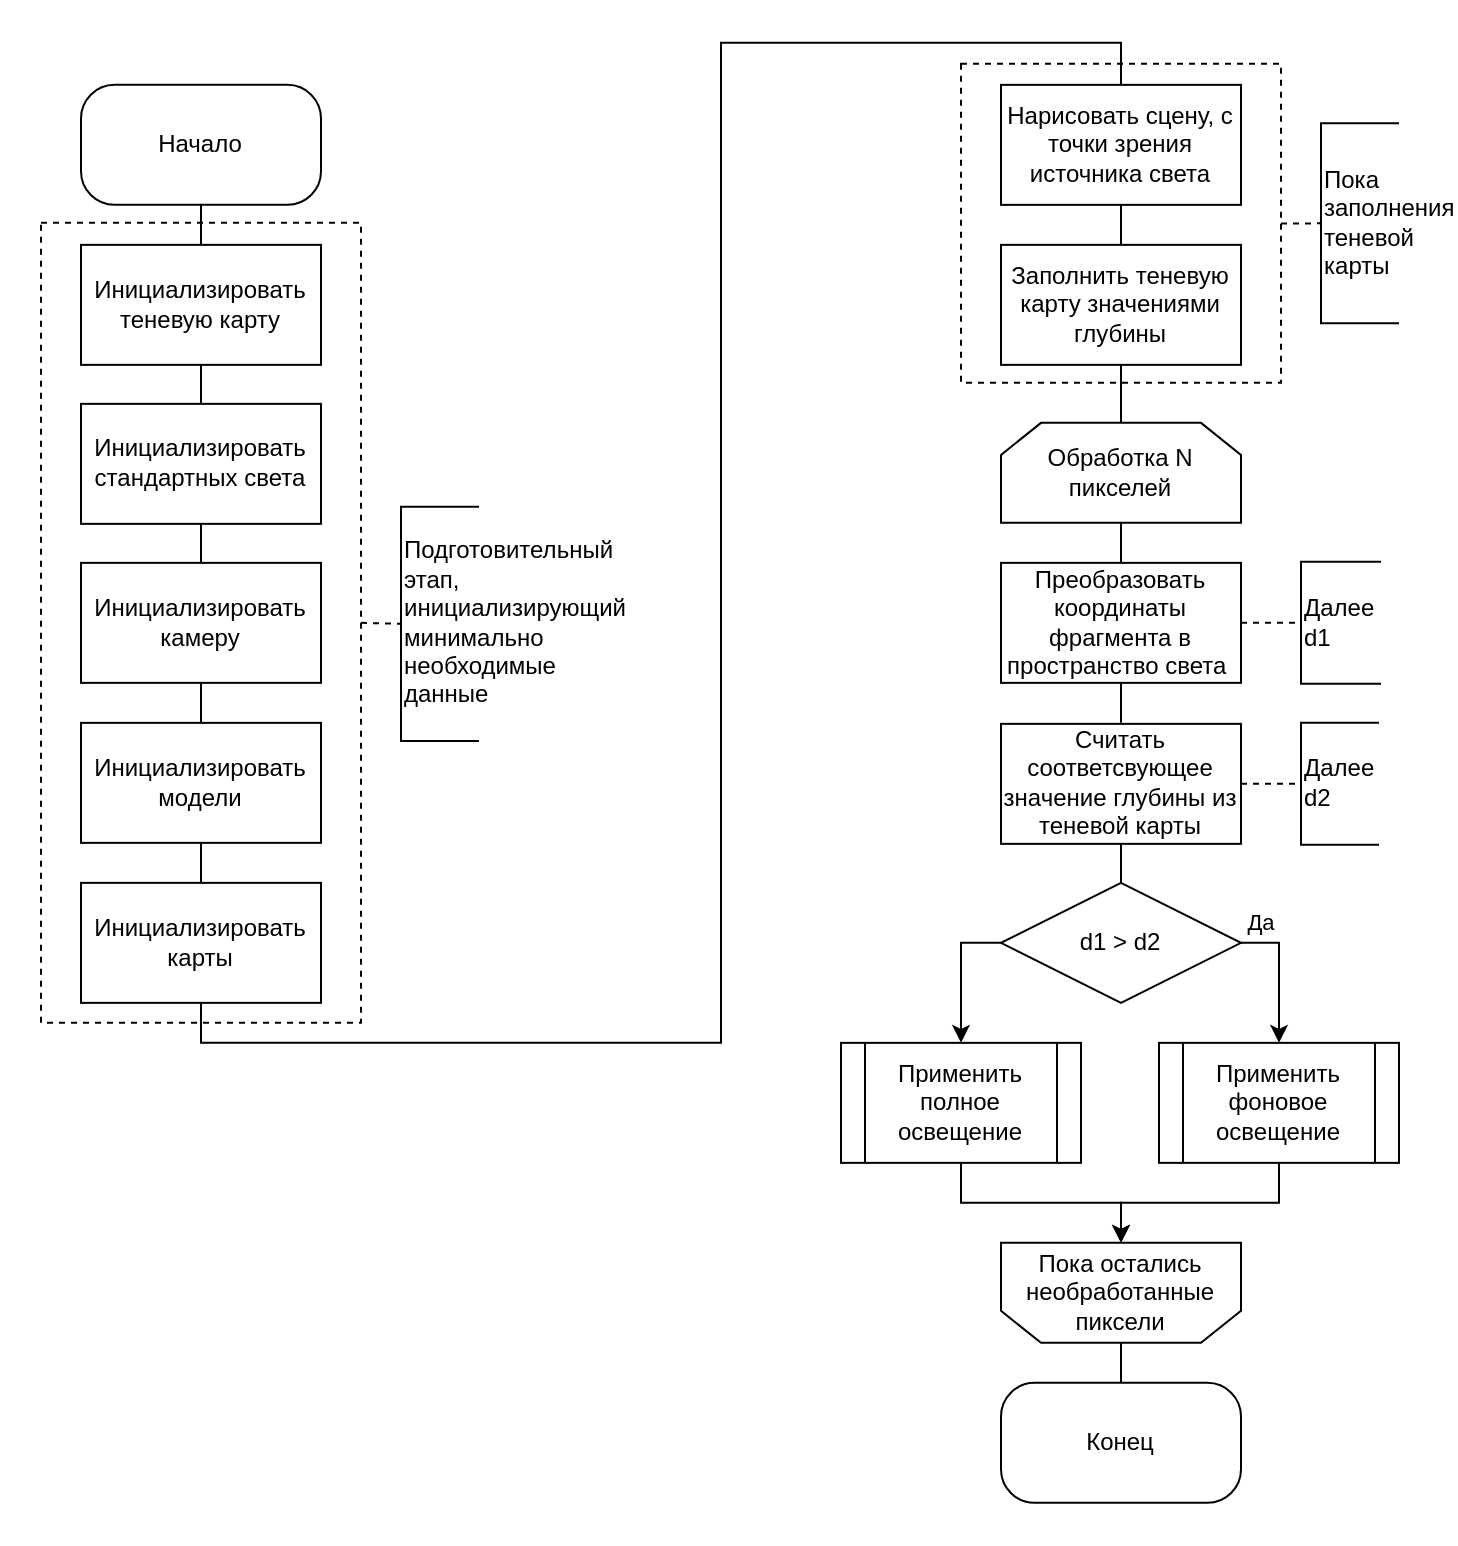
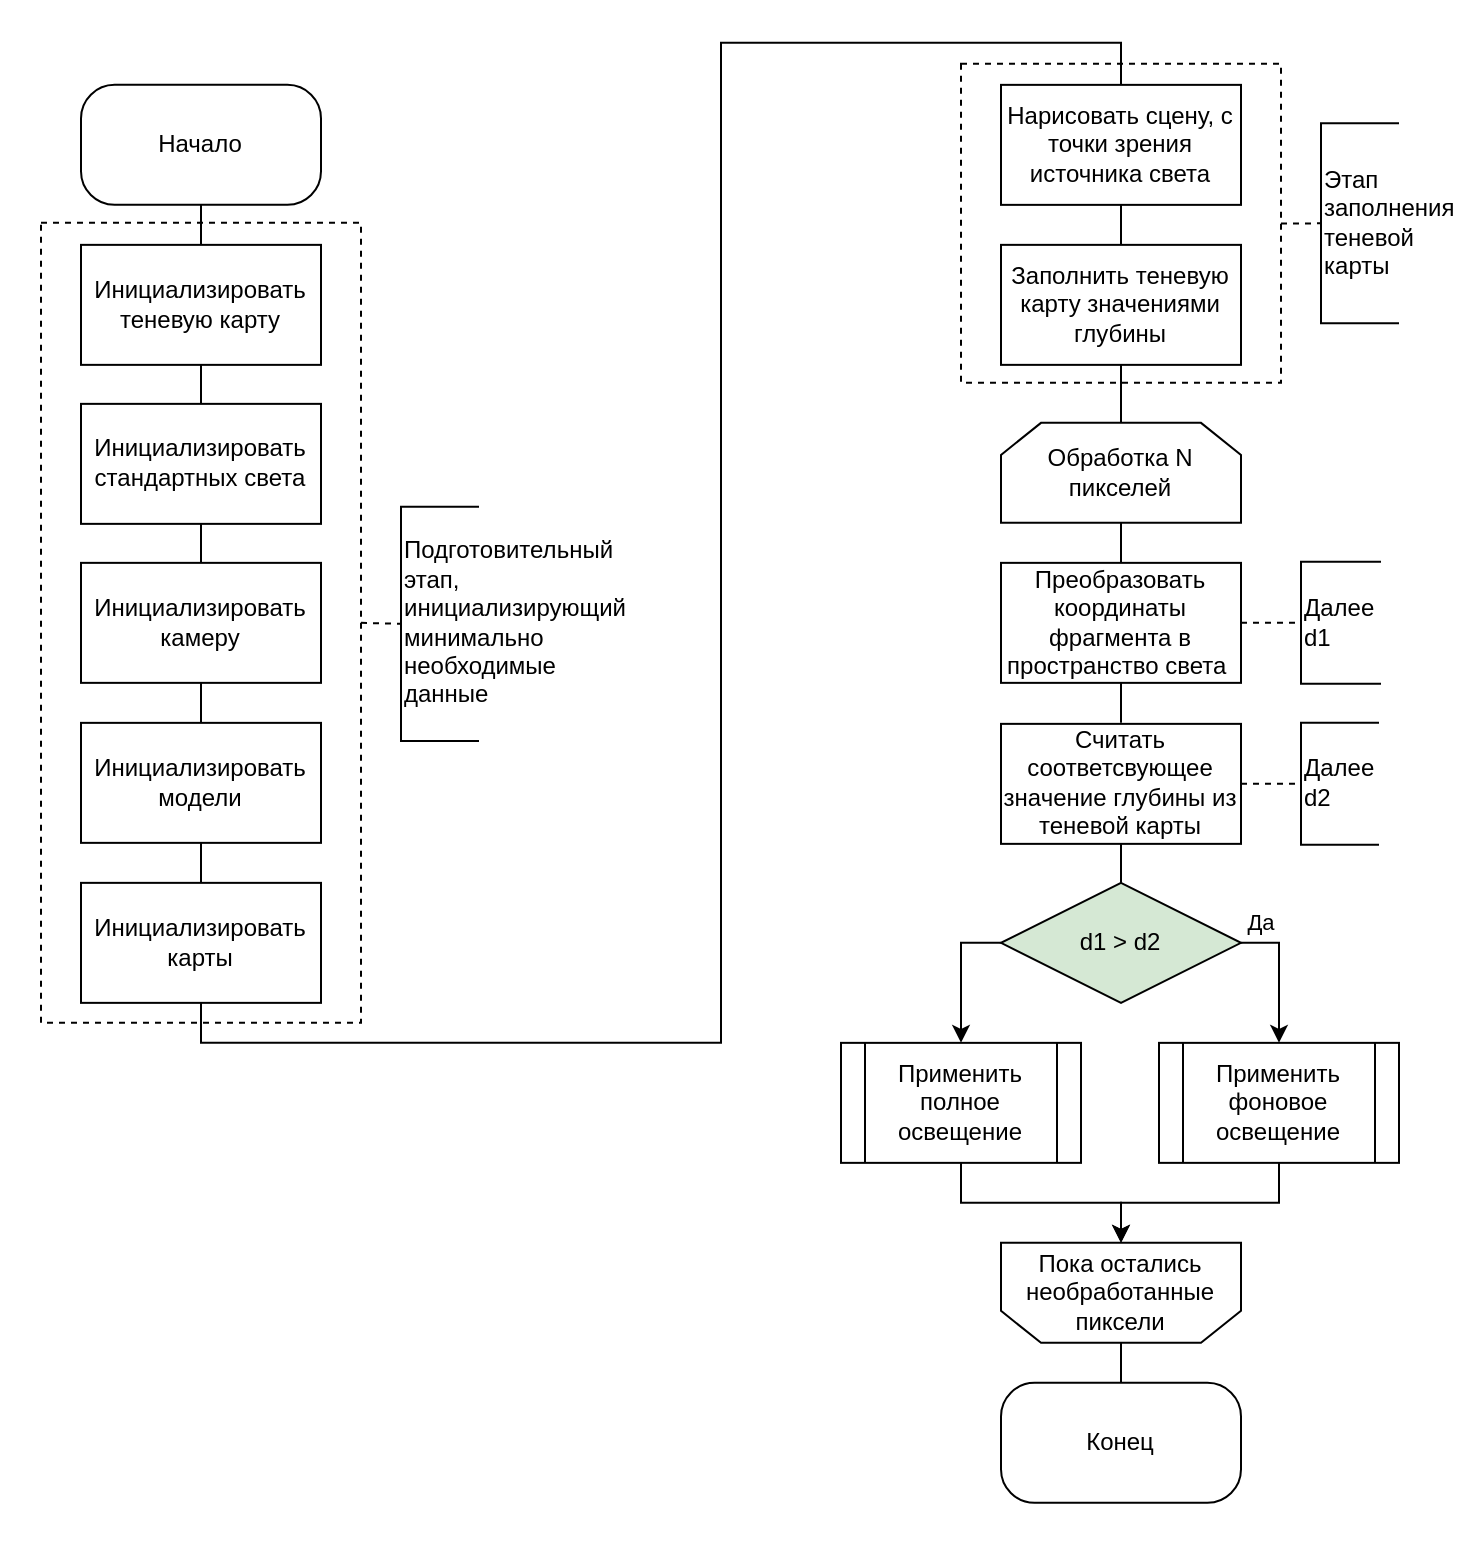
(1362, 223) -> (1362, 223)
(1121, 943) -> (1121, 943)
